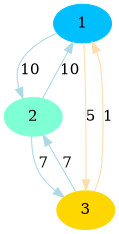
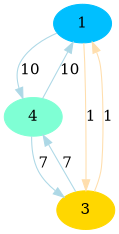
(33, 117) -> (33, 117)
(91, 117) -> (91, 117)
